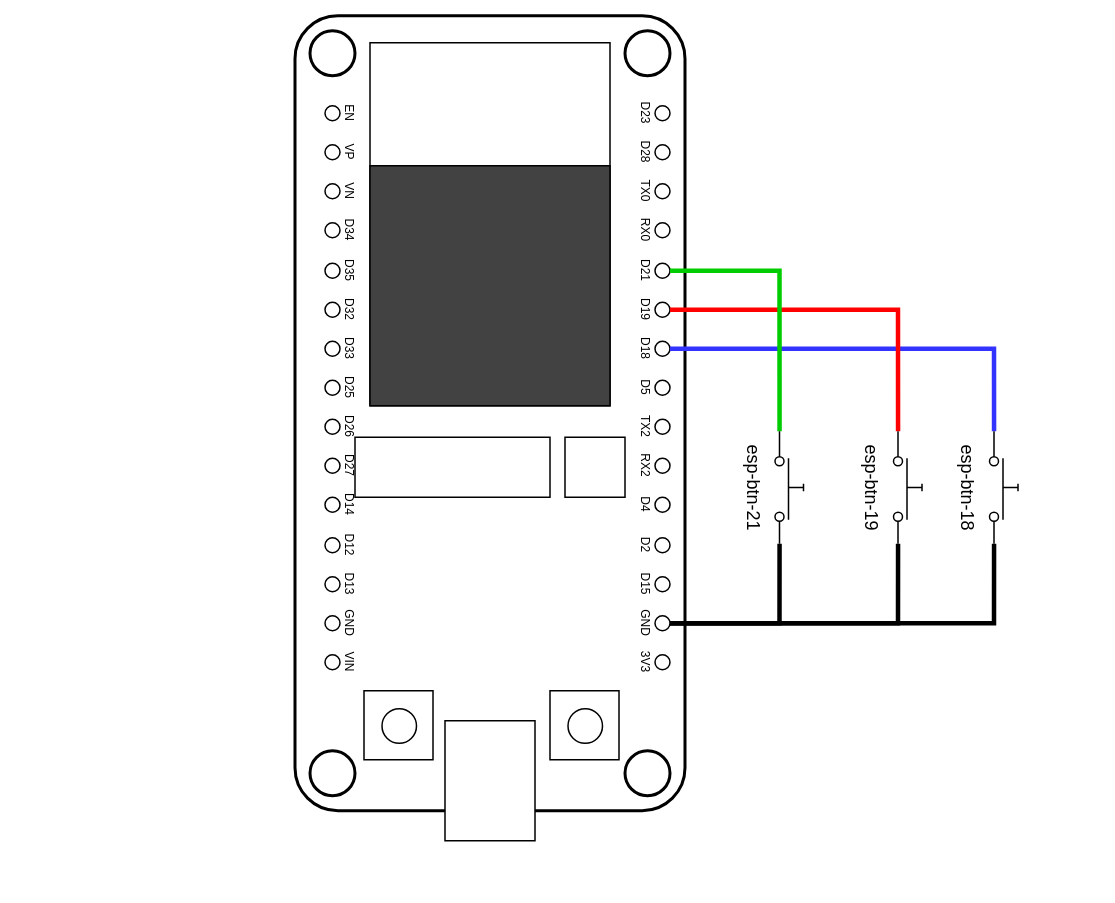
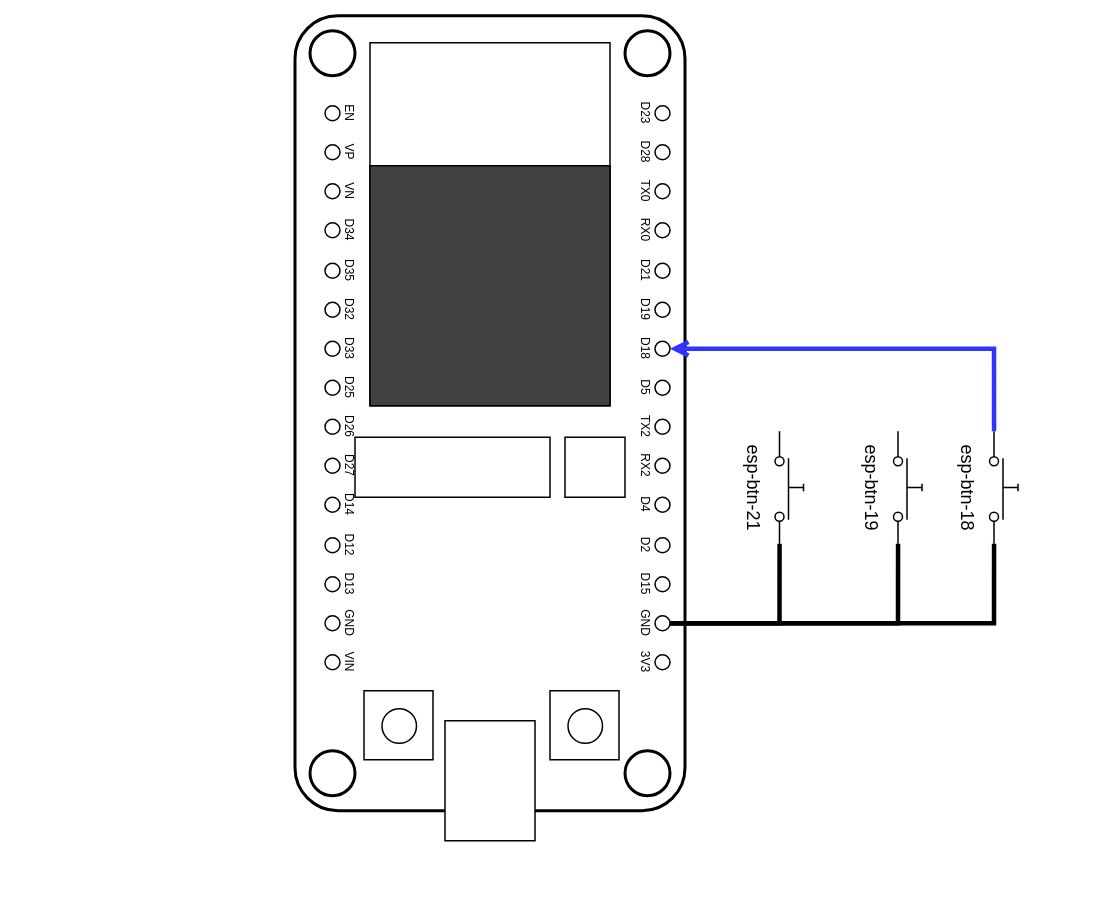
(779, 297) -> none
(845, 310) -> none
(679, 349) -> (684, 349)
